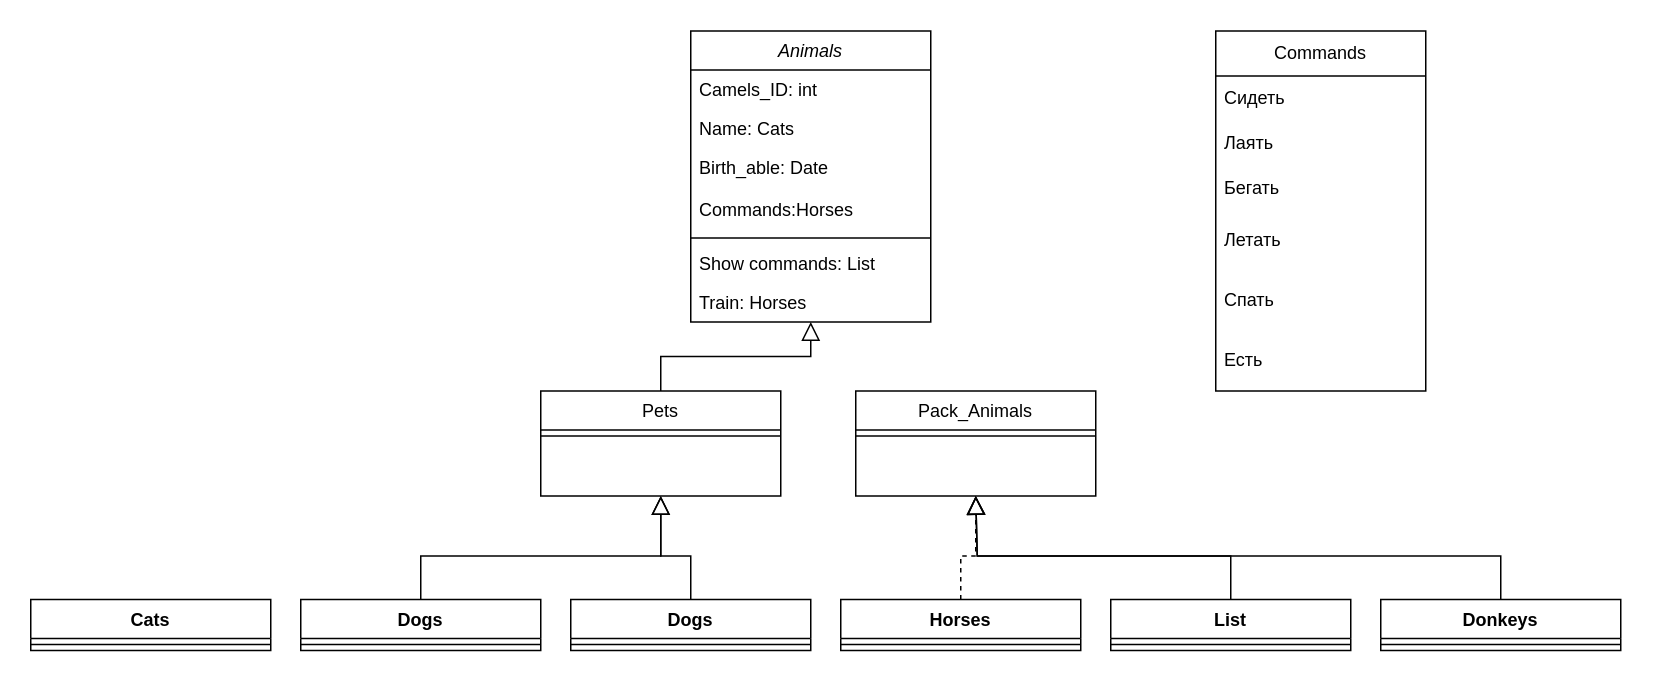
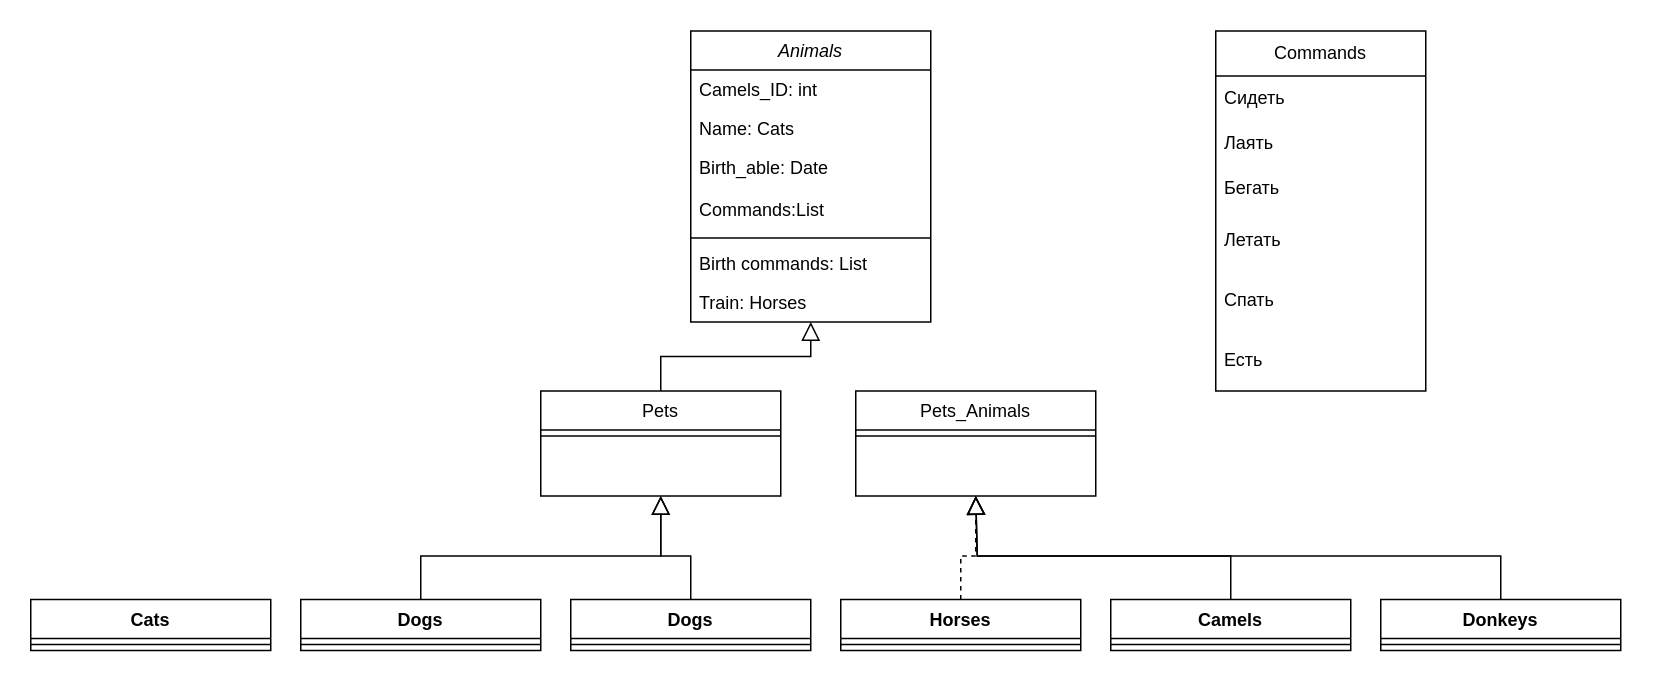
(772, 210) -> (760, 210)
(785, 264) -> (788, 264)
(975, 411) -> (975, 411)
(1231, 621) -> (1231, 621)
